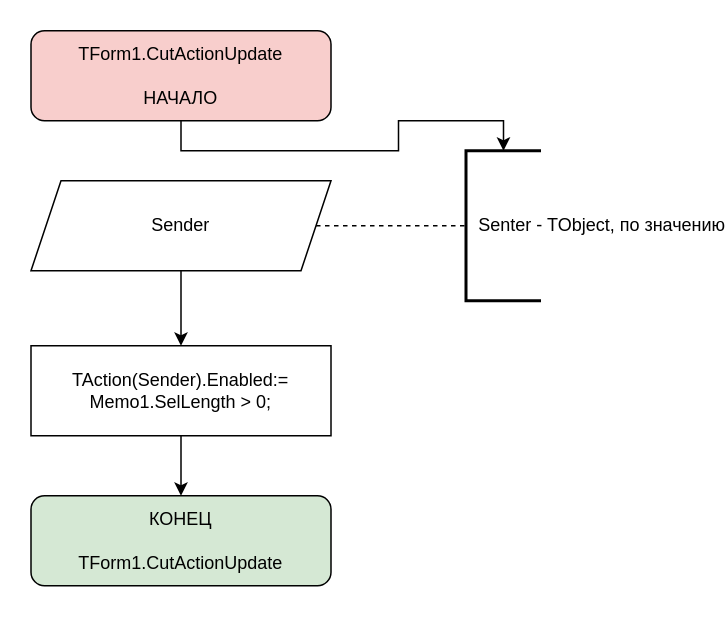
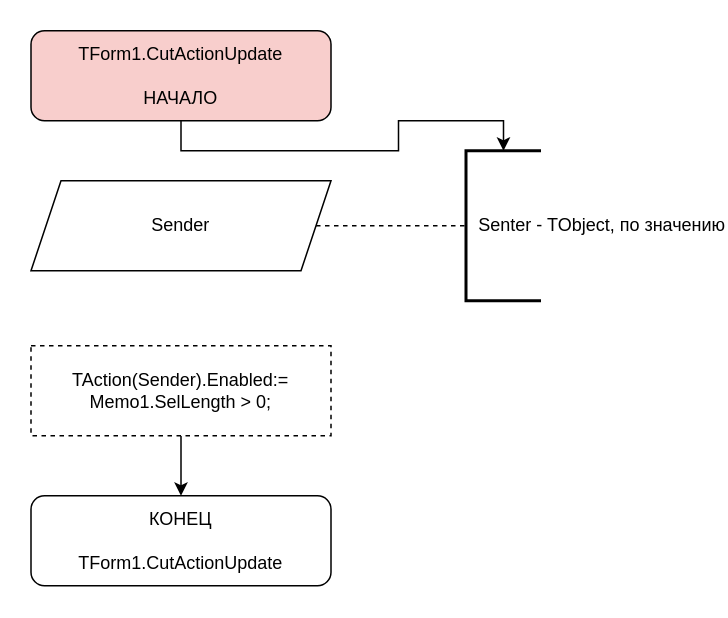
(181, 303) -> none
(181, 391) -> (181, 391)
(181, 541) -> (181, 541)
